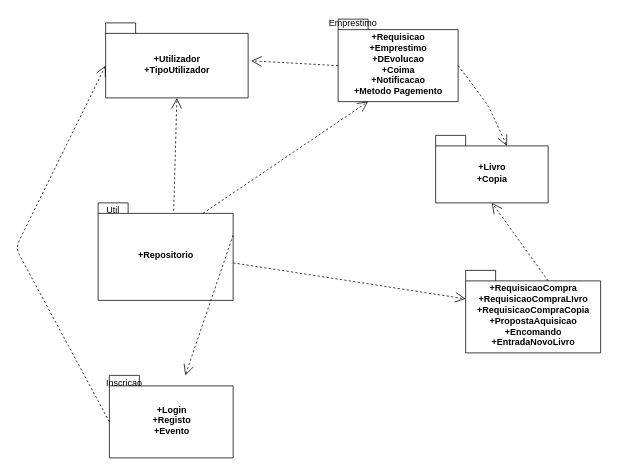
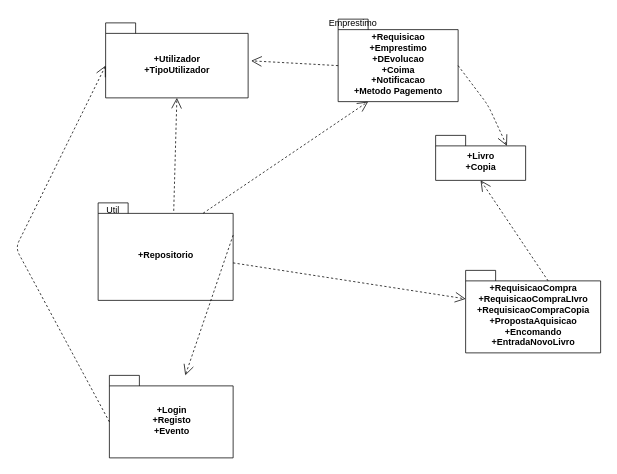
(492, 169) -> (480, 158)
(124, 383) -> none
